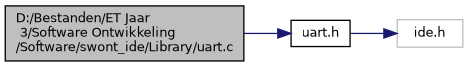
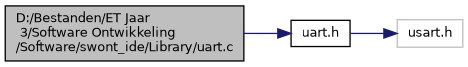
(430, 33) -> (430, 33)
